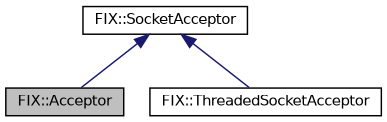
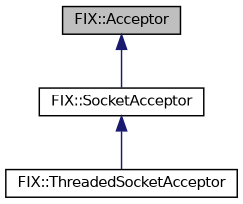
(109, 66) -> (122, 69)
